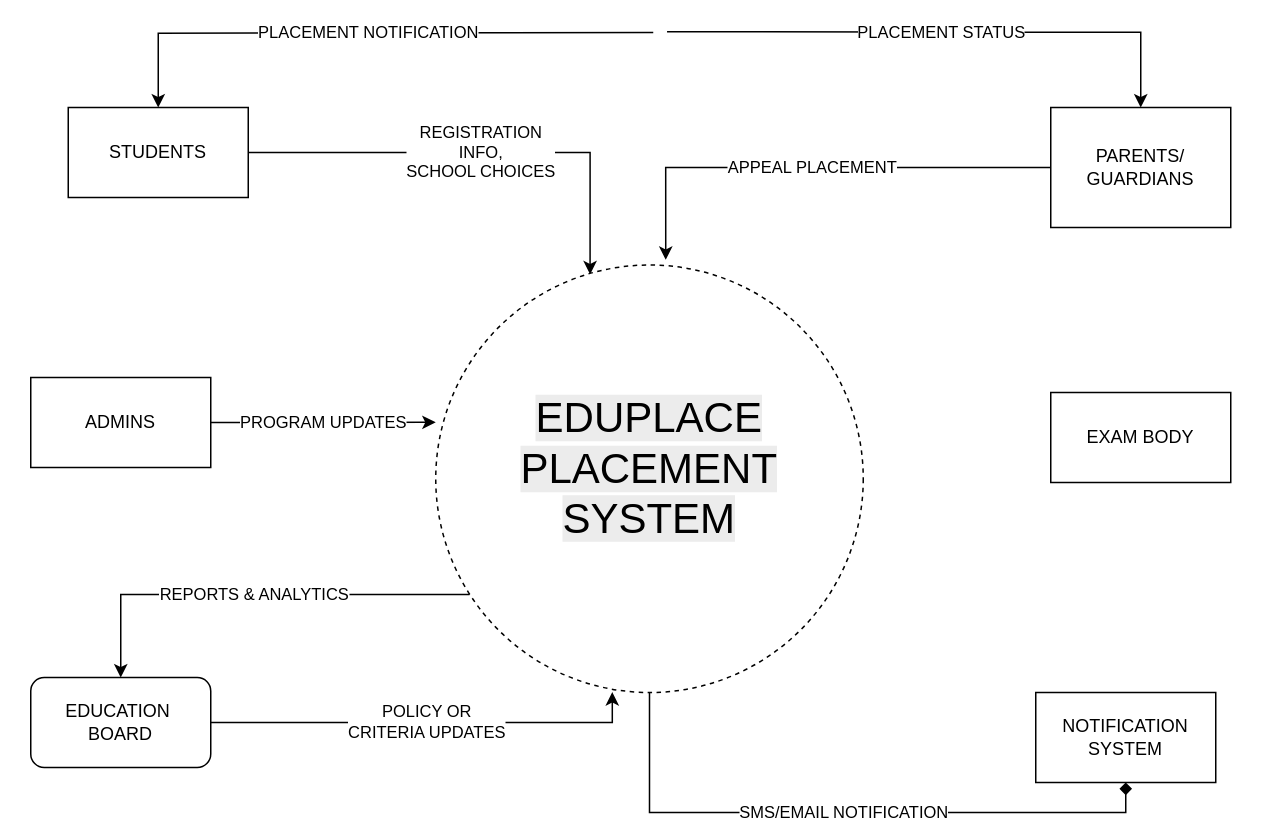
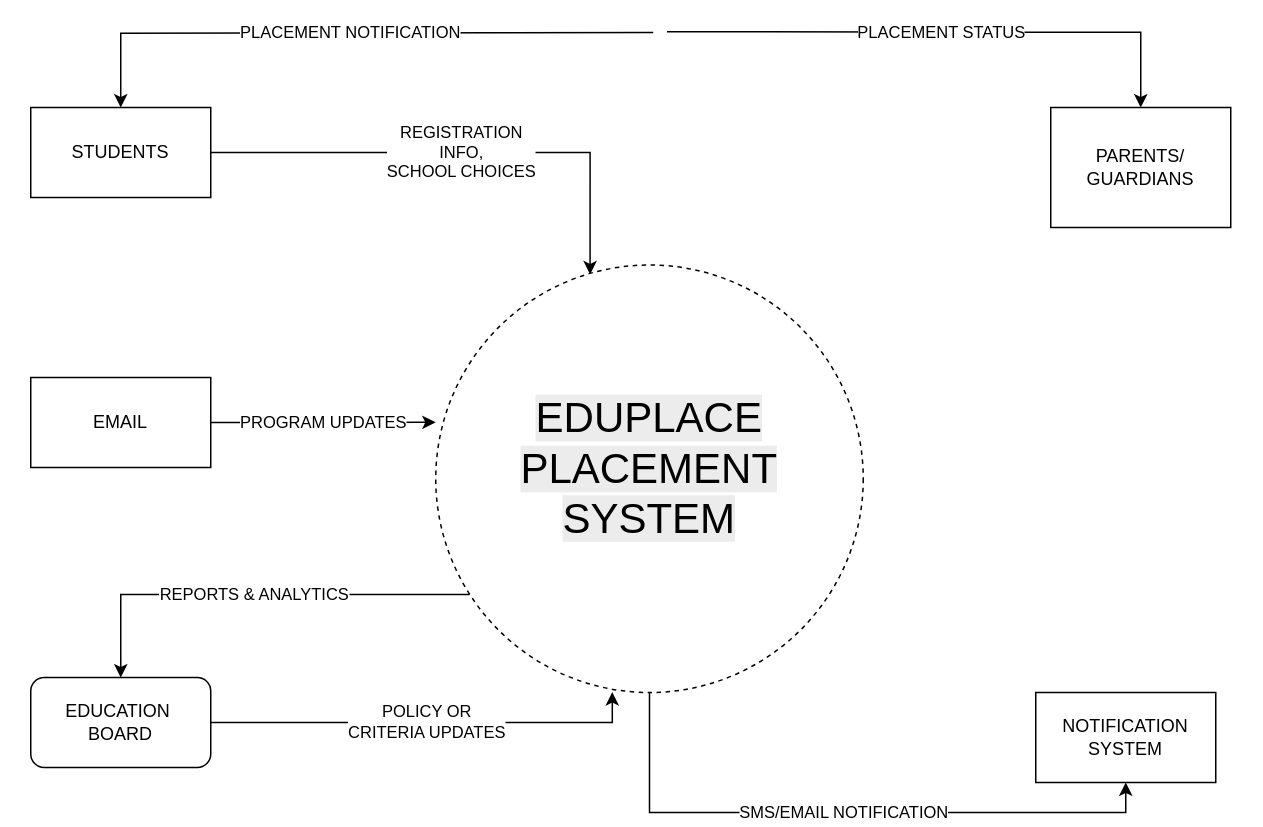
(158, 152) -> (121, 152)
(923, 167) -> none
(121, 422) -> (121, 422)
(1141, 437) -> none
(1126, 795) -> (1126, 794)
